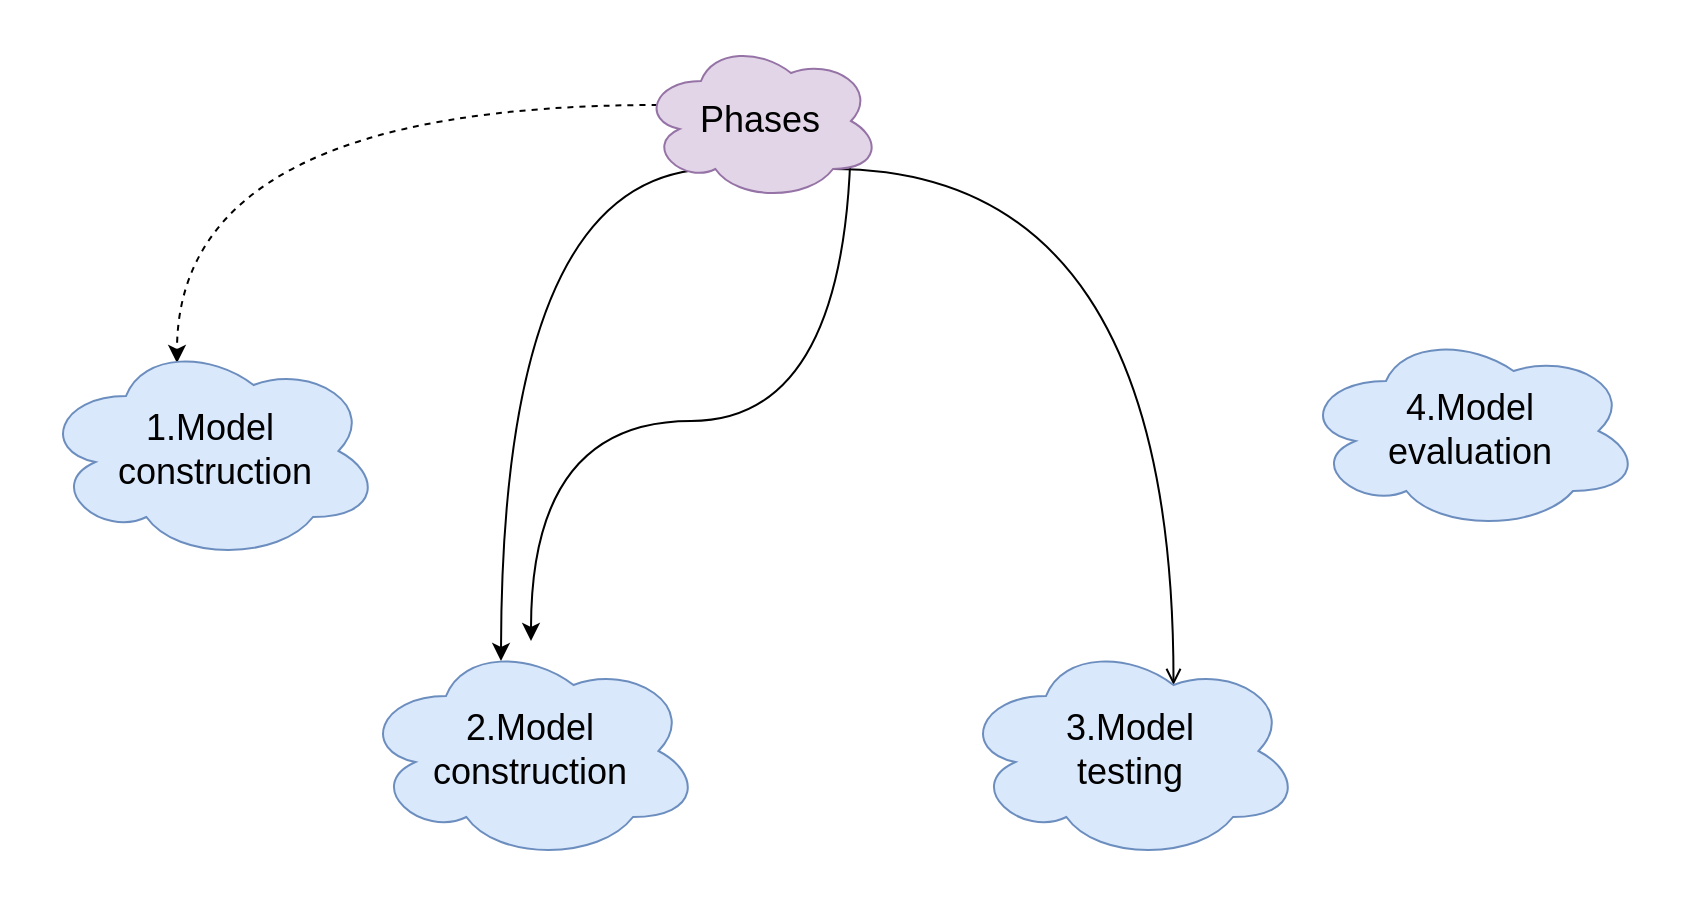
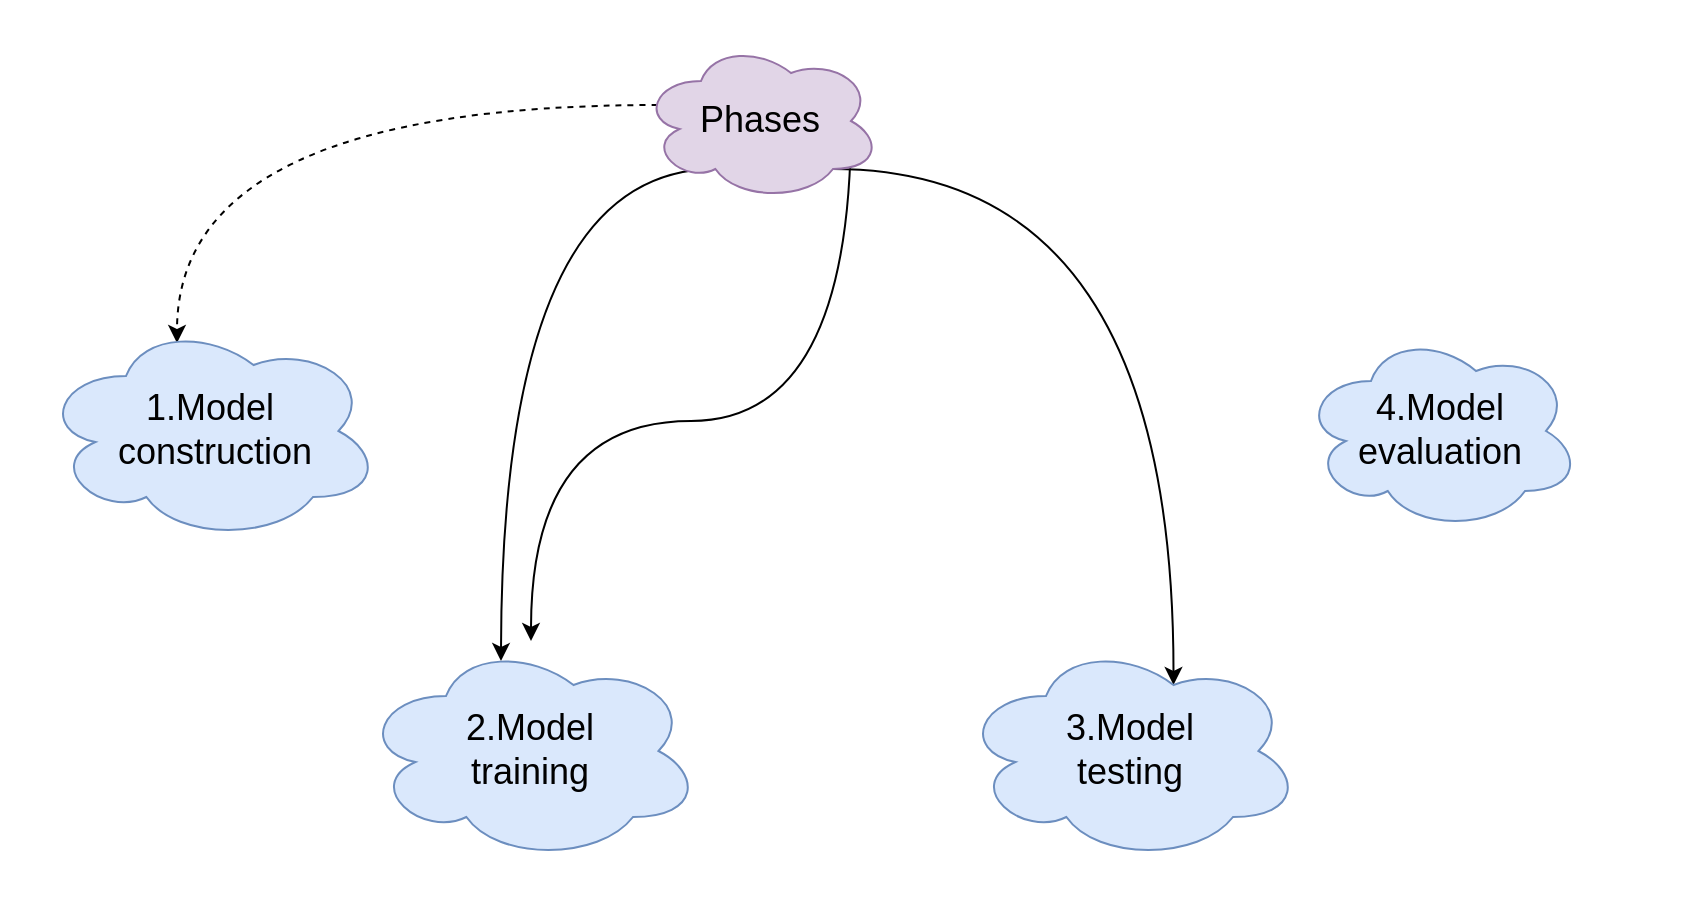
(1471, 431) -> (1441, 431)
(211, 451) -> (211, 431)
(1173, 673) -> (1173, 670)
(531, 751) -> (531, 751)
